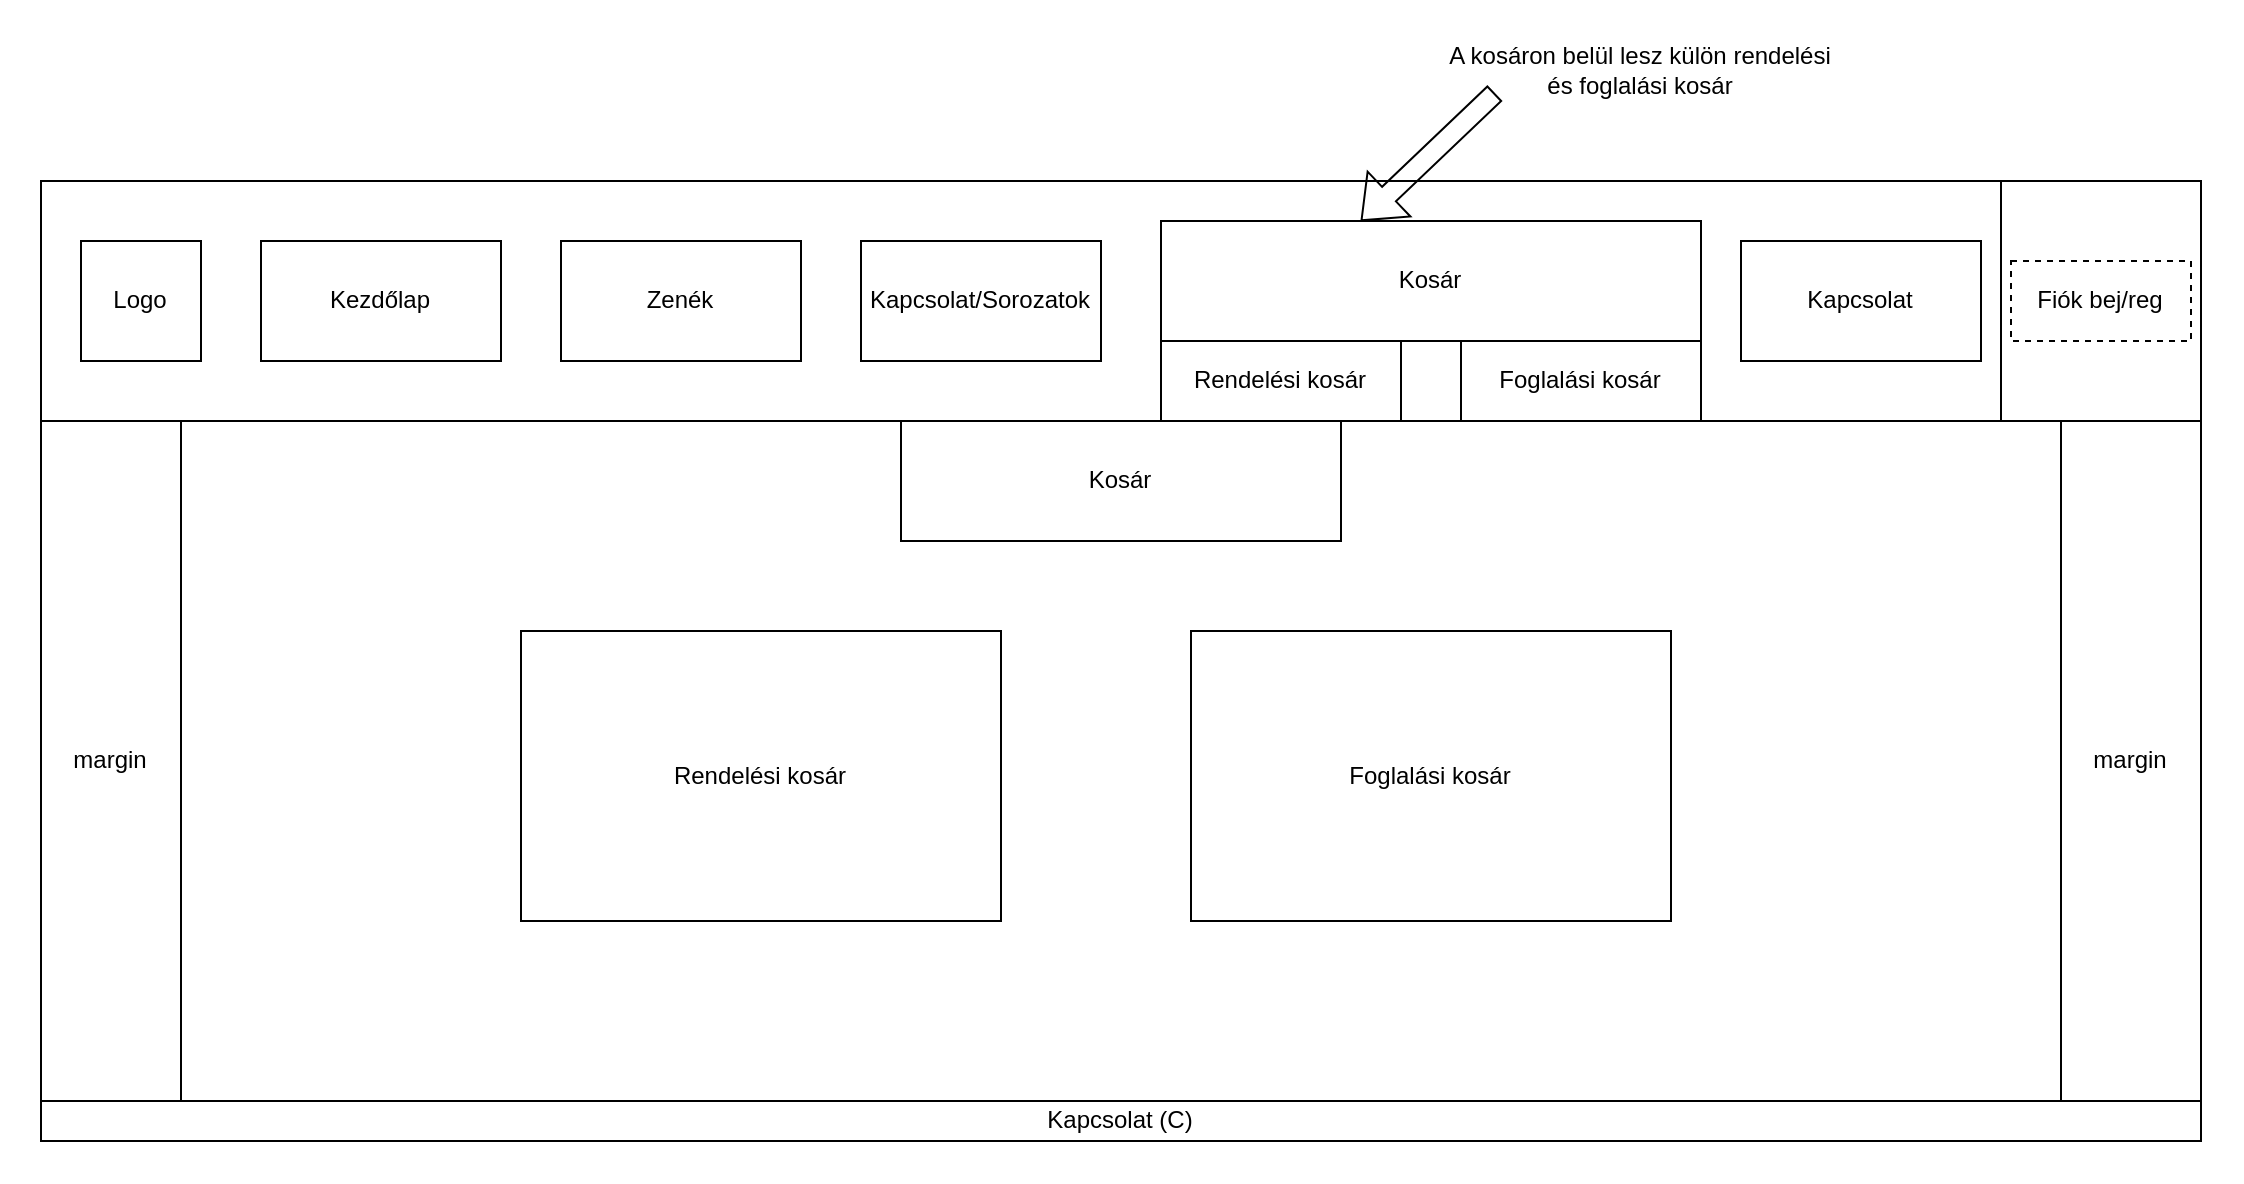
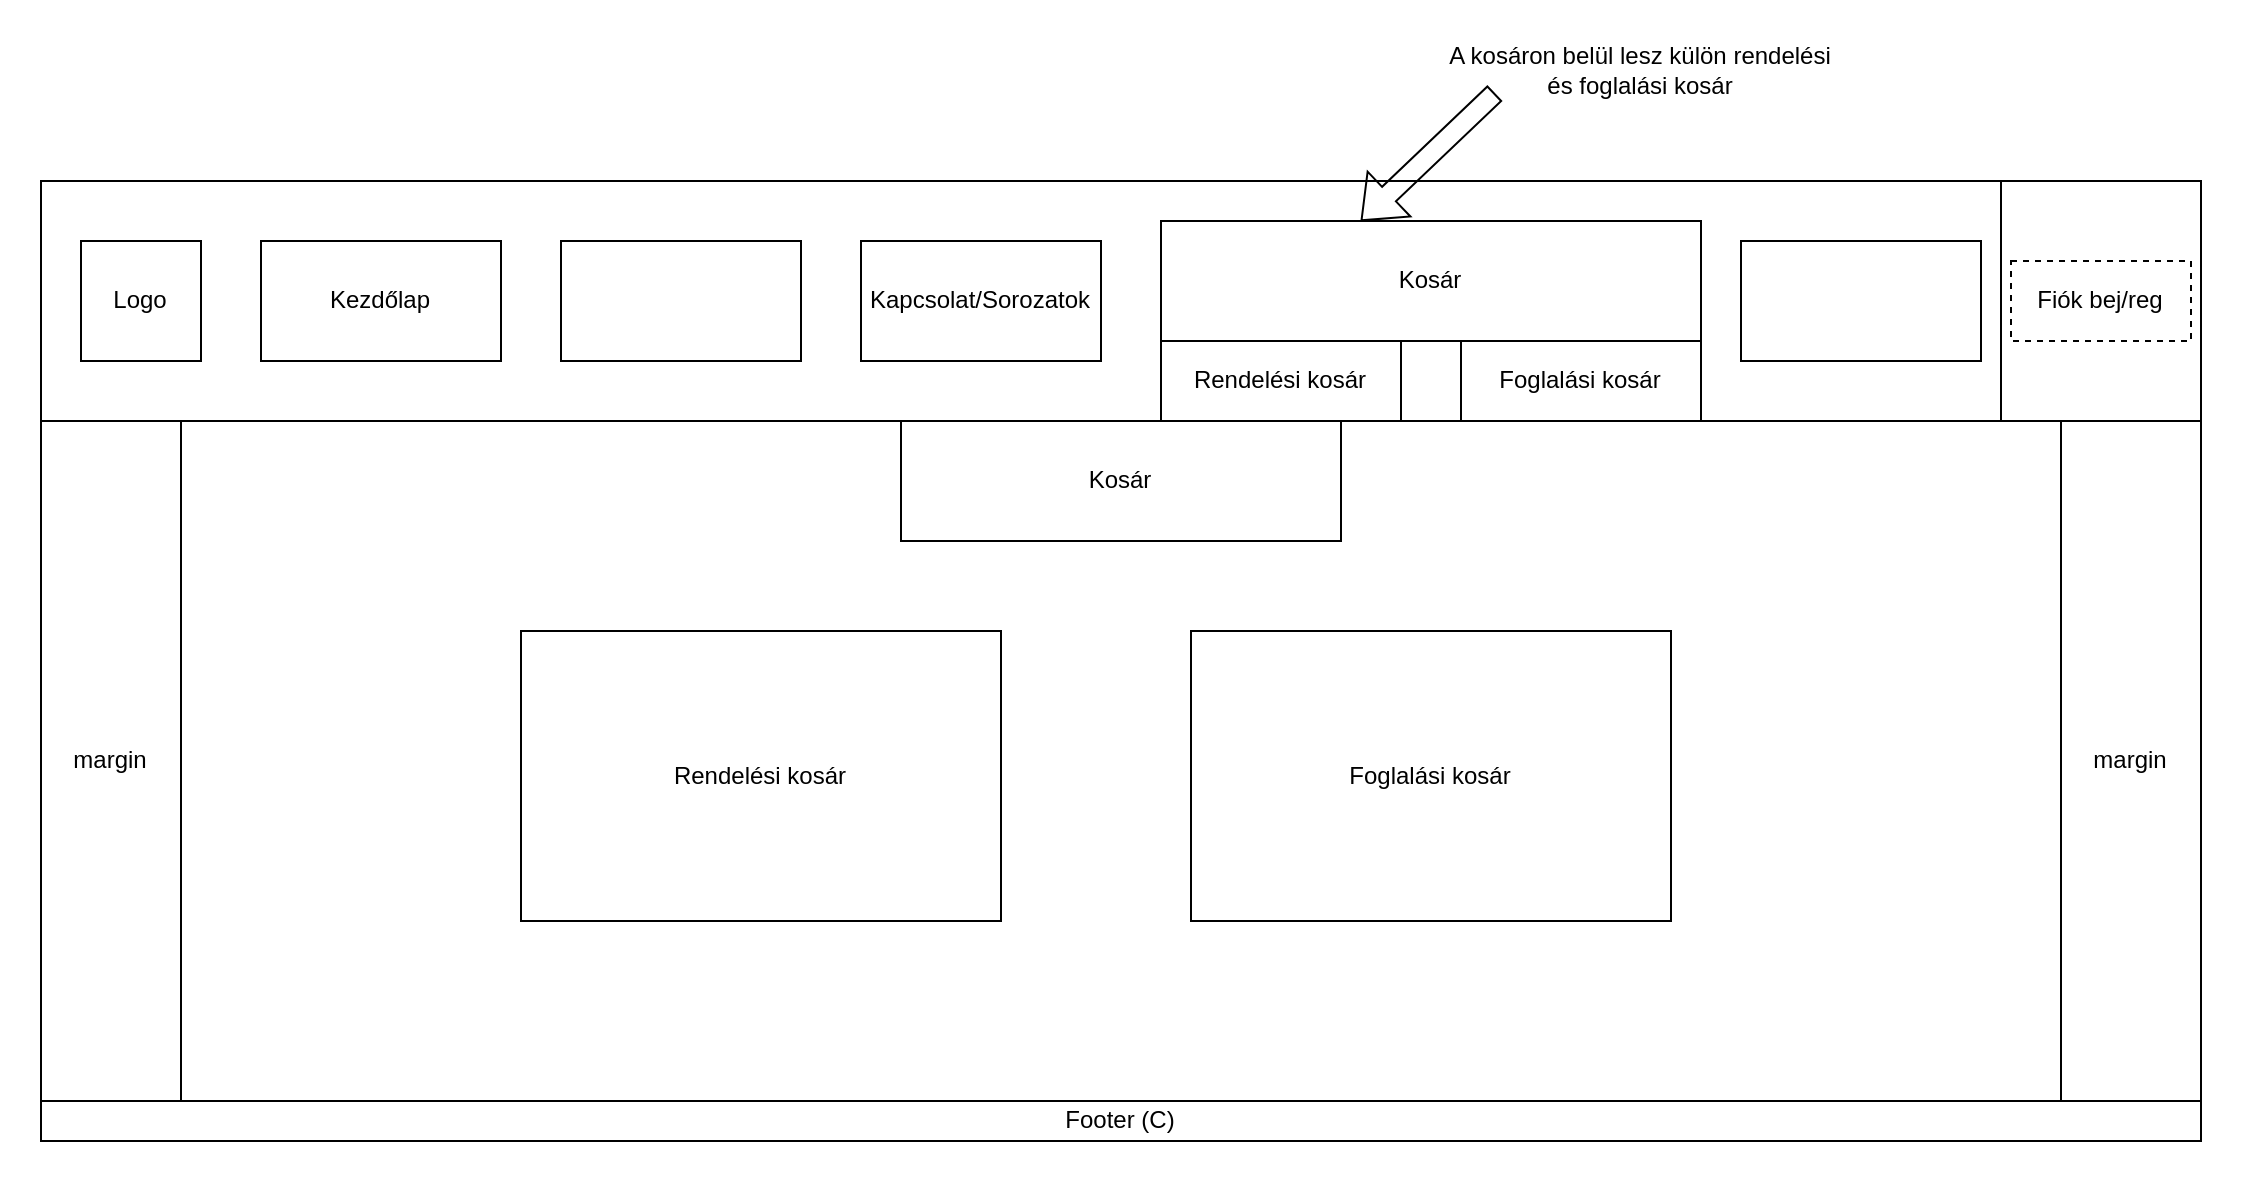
(681, 301) -> none
(1861, 301) -> none
(1121, 1121) -> (1121, 1121)
